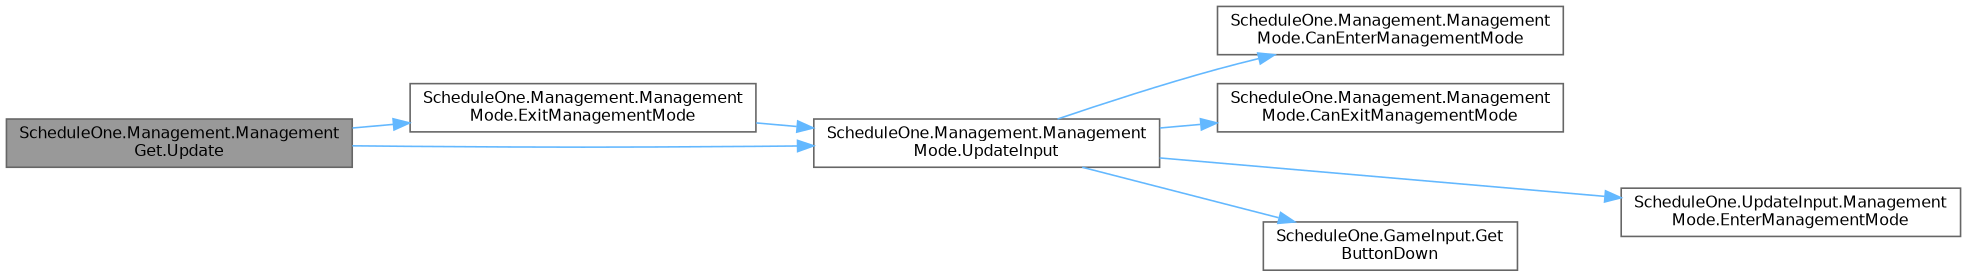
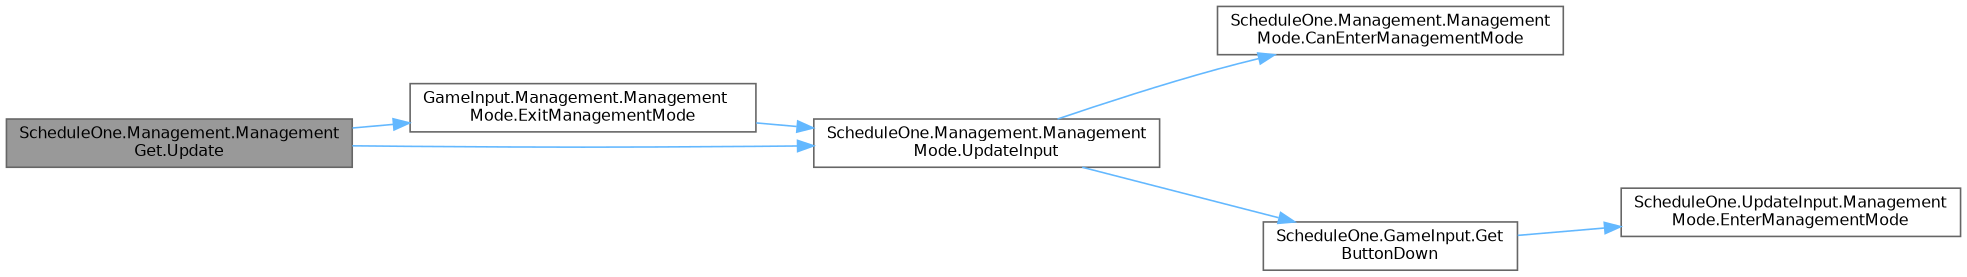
(583, 108) -> (583, 108)
(1390, 108) -> none
(1382, 177) -> (1561, 232)
